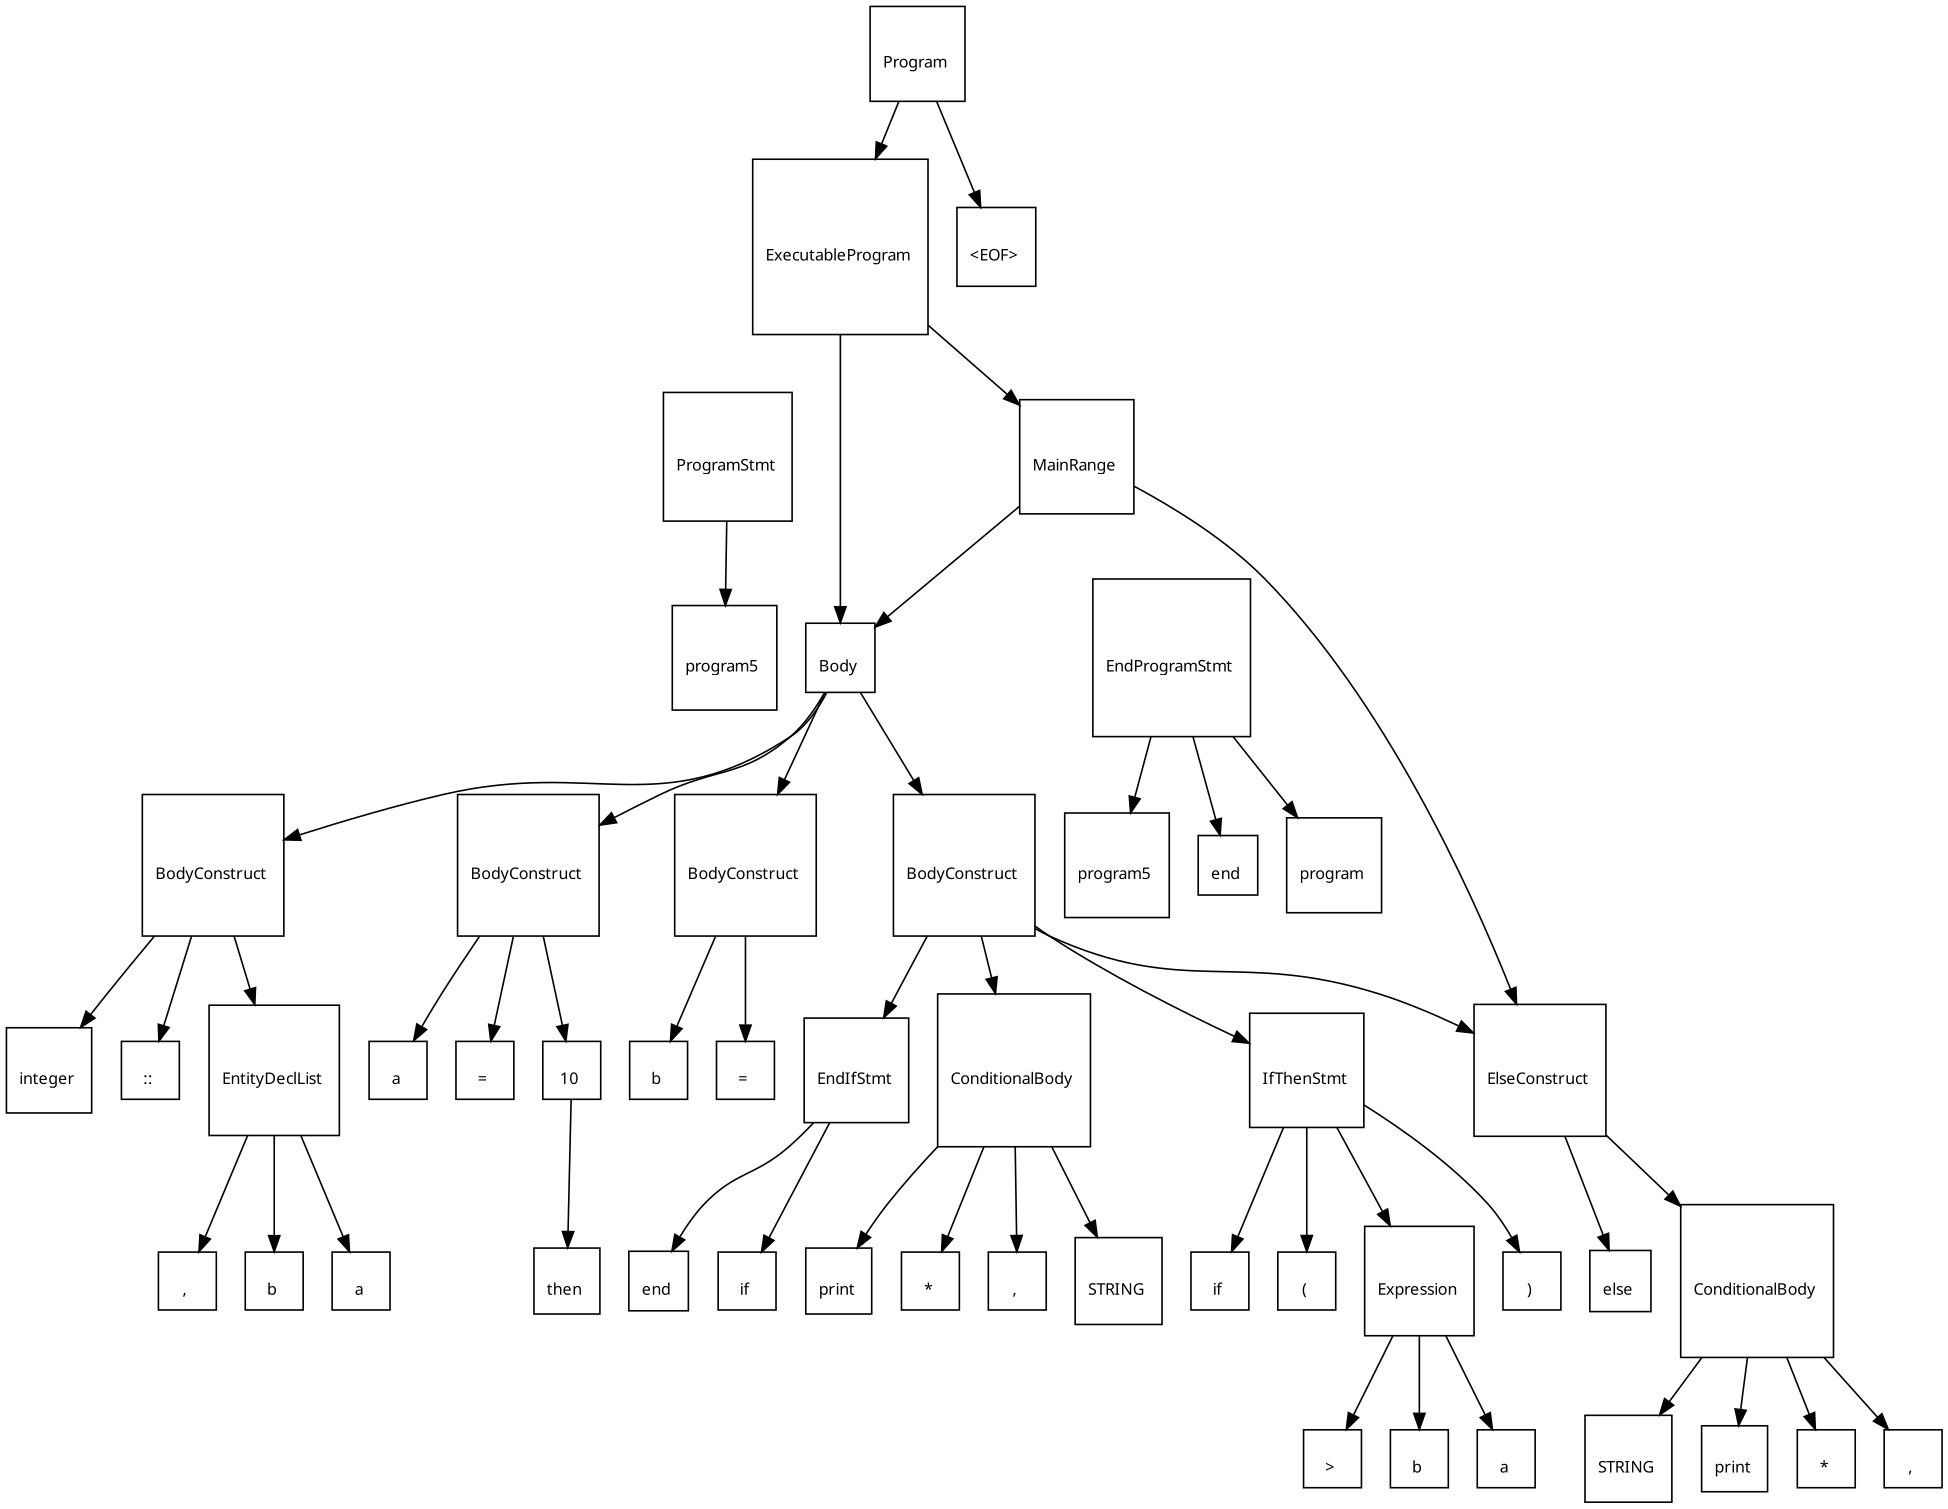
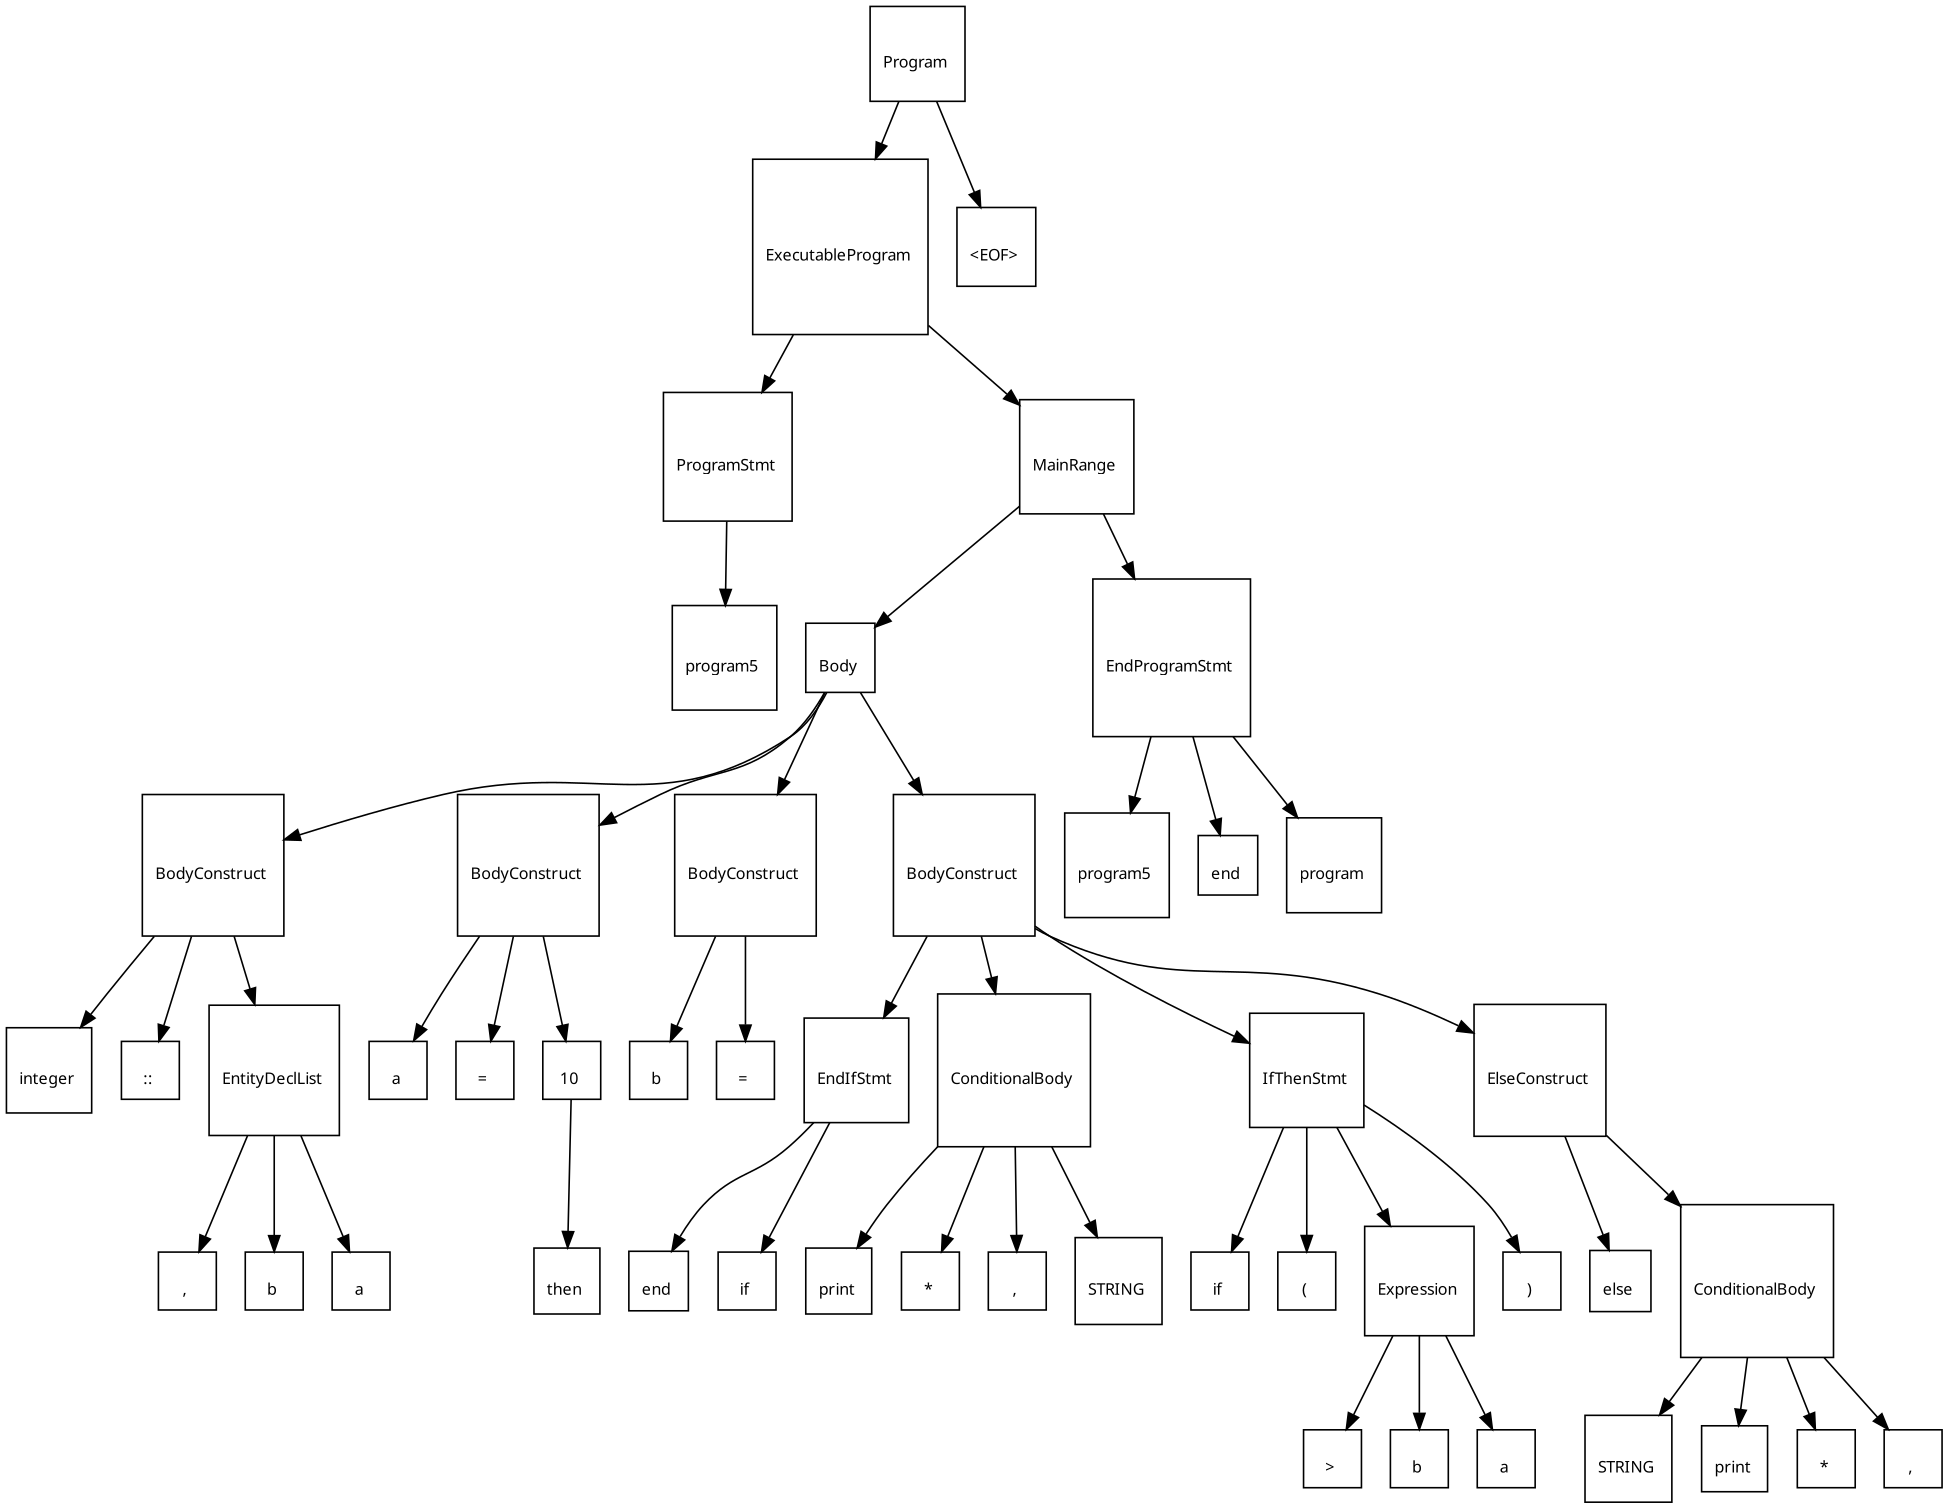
(840, 471) -> (782, 356)
(1364, 704) -> (1115, 539)
